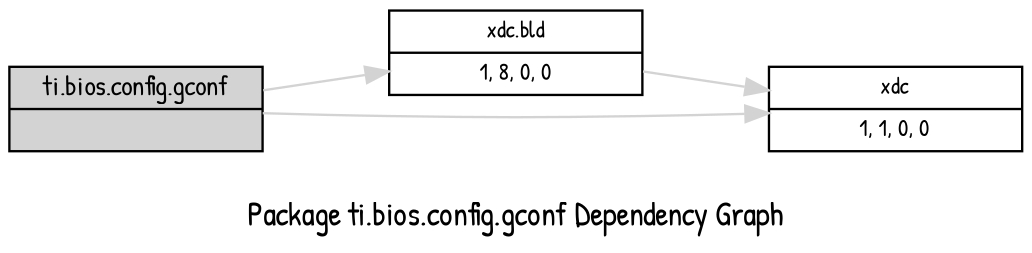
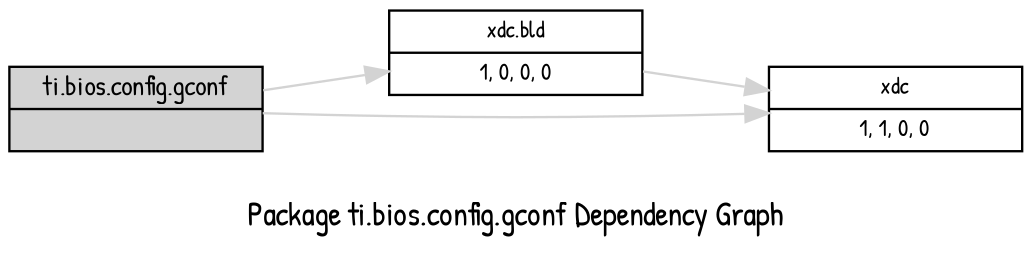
(516, 73) -> (516, 73)
